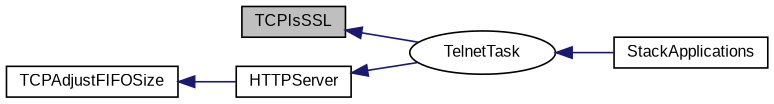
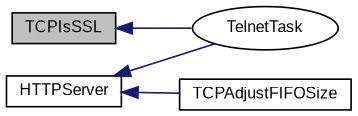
(691, 53) -> none
(215, 82) -> (159, 93)
